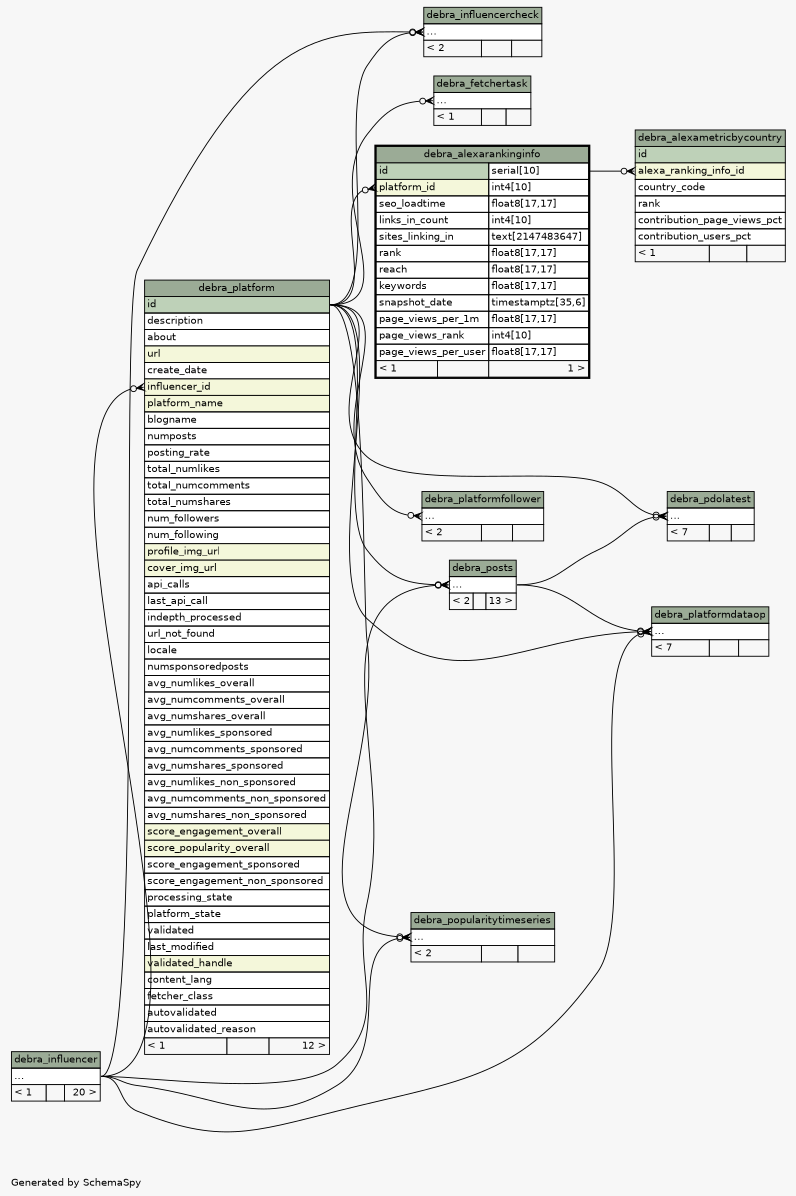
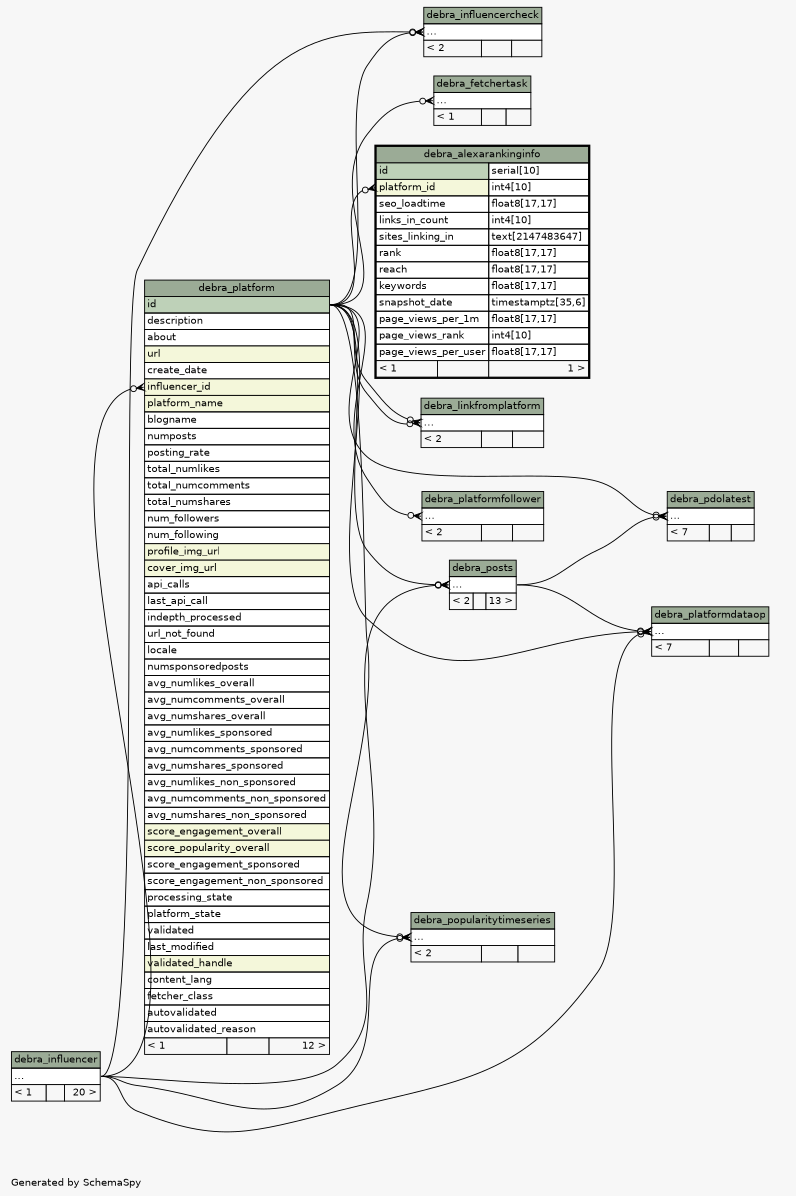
(710, 196) -> none
none -> (482, 423)
